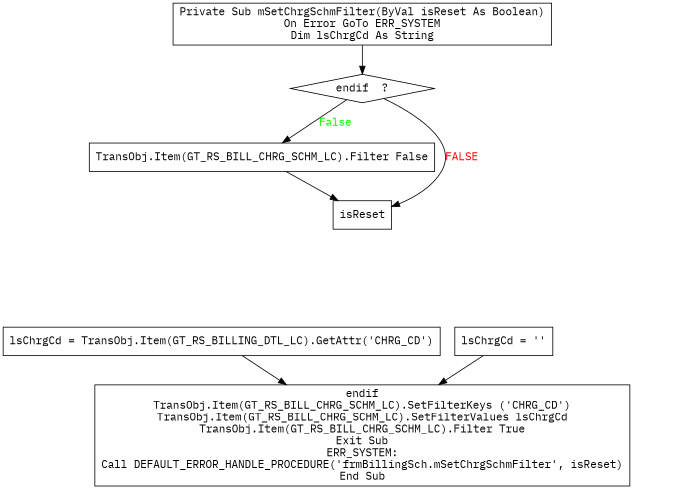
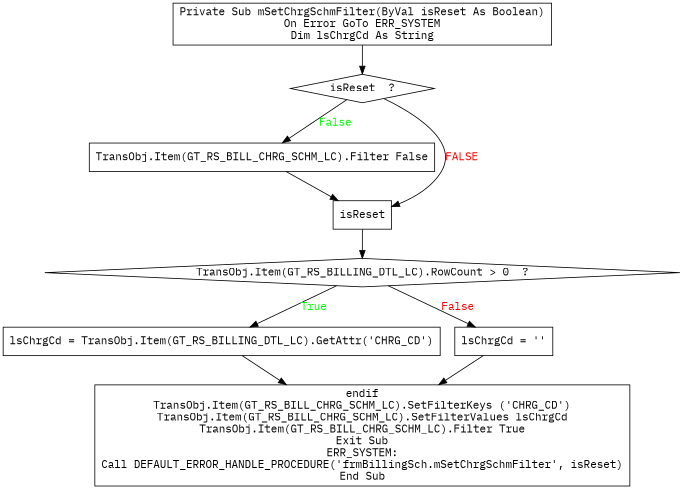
(362, 89) -> (362, 89)
none -> (362, 273)
